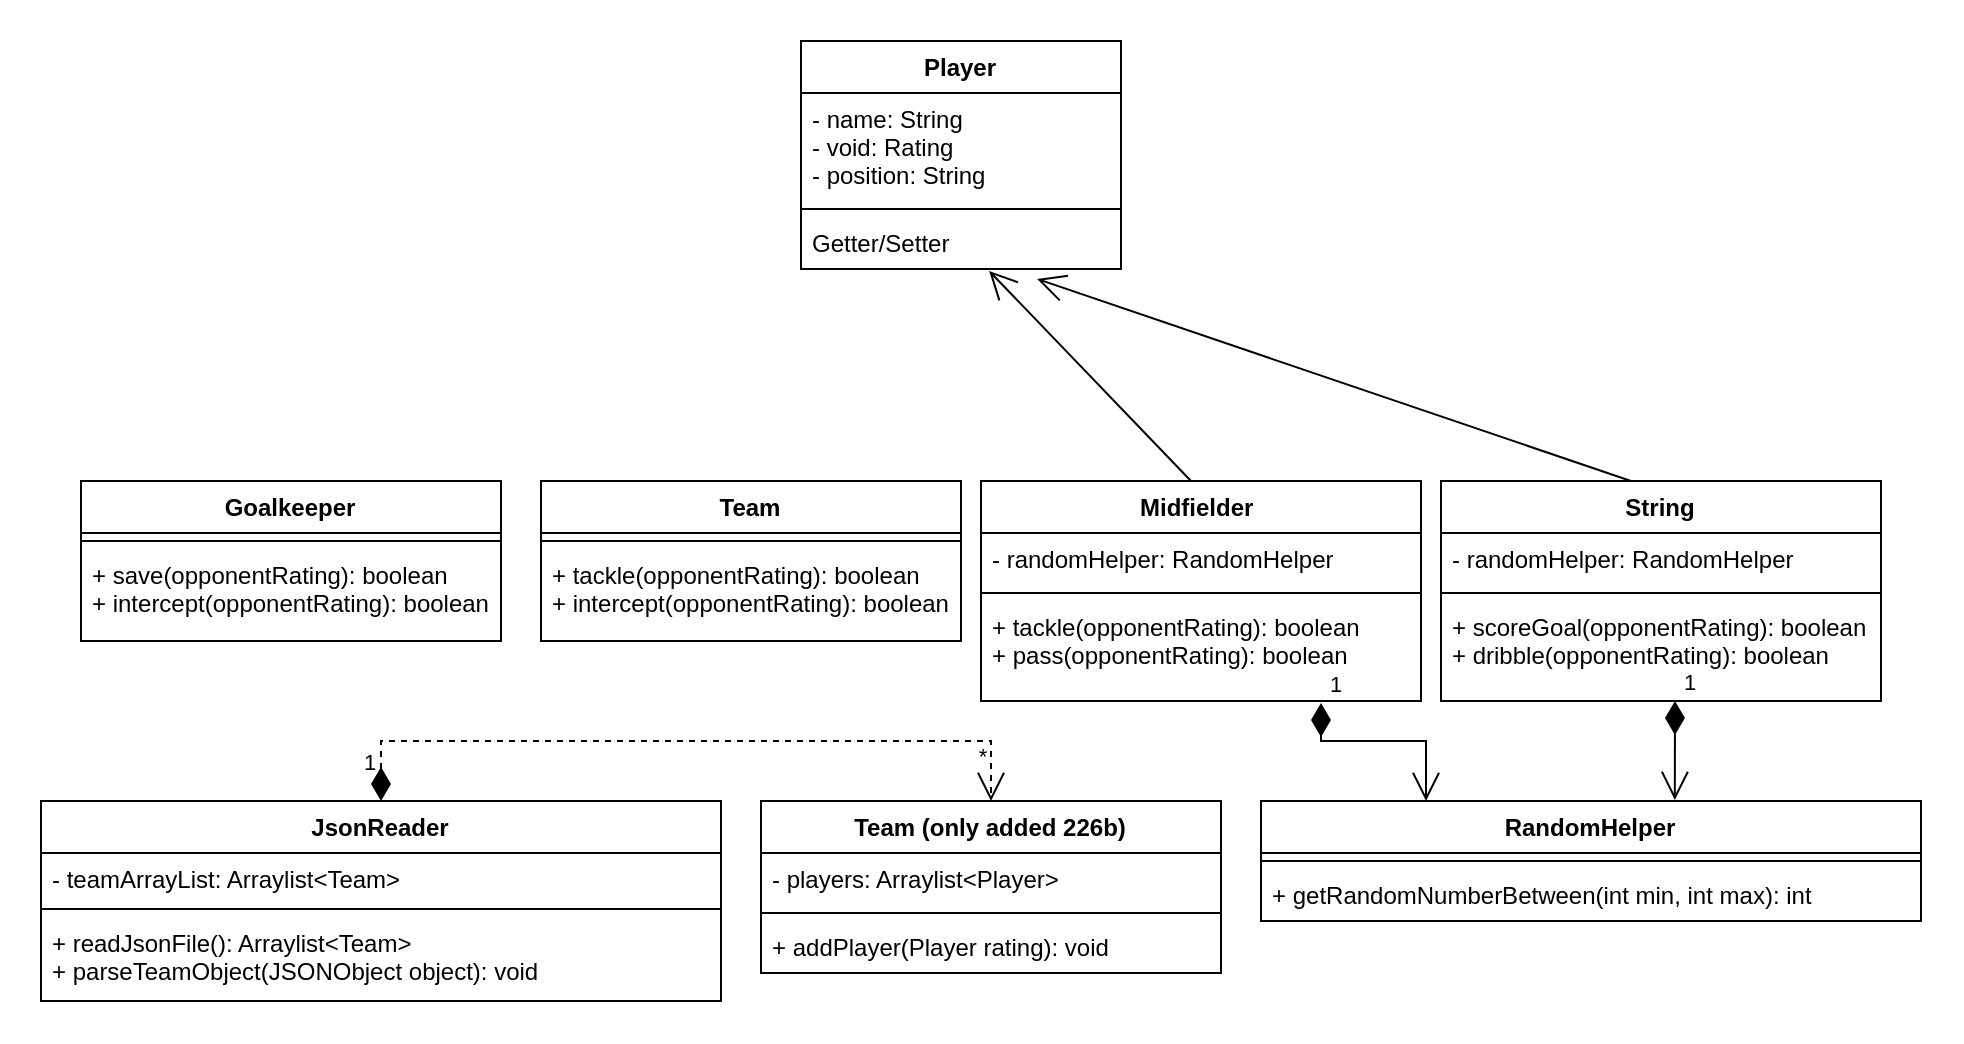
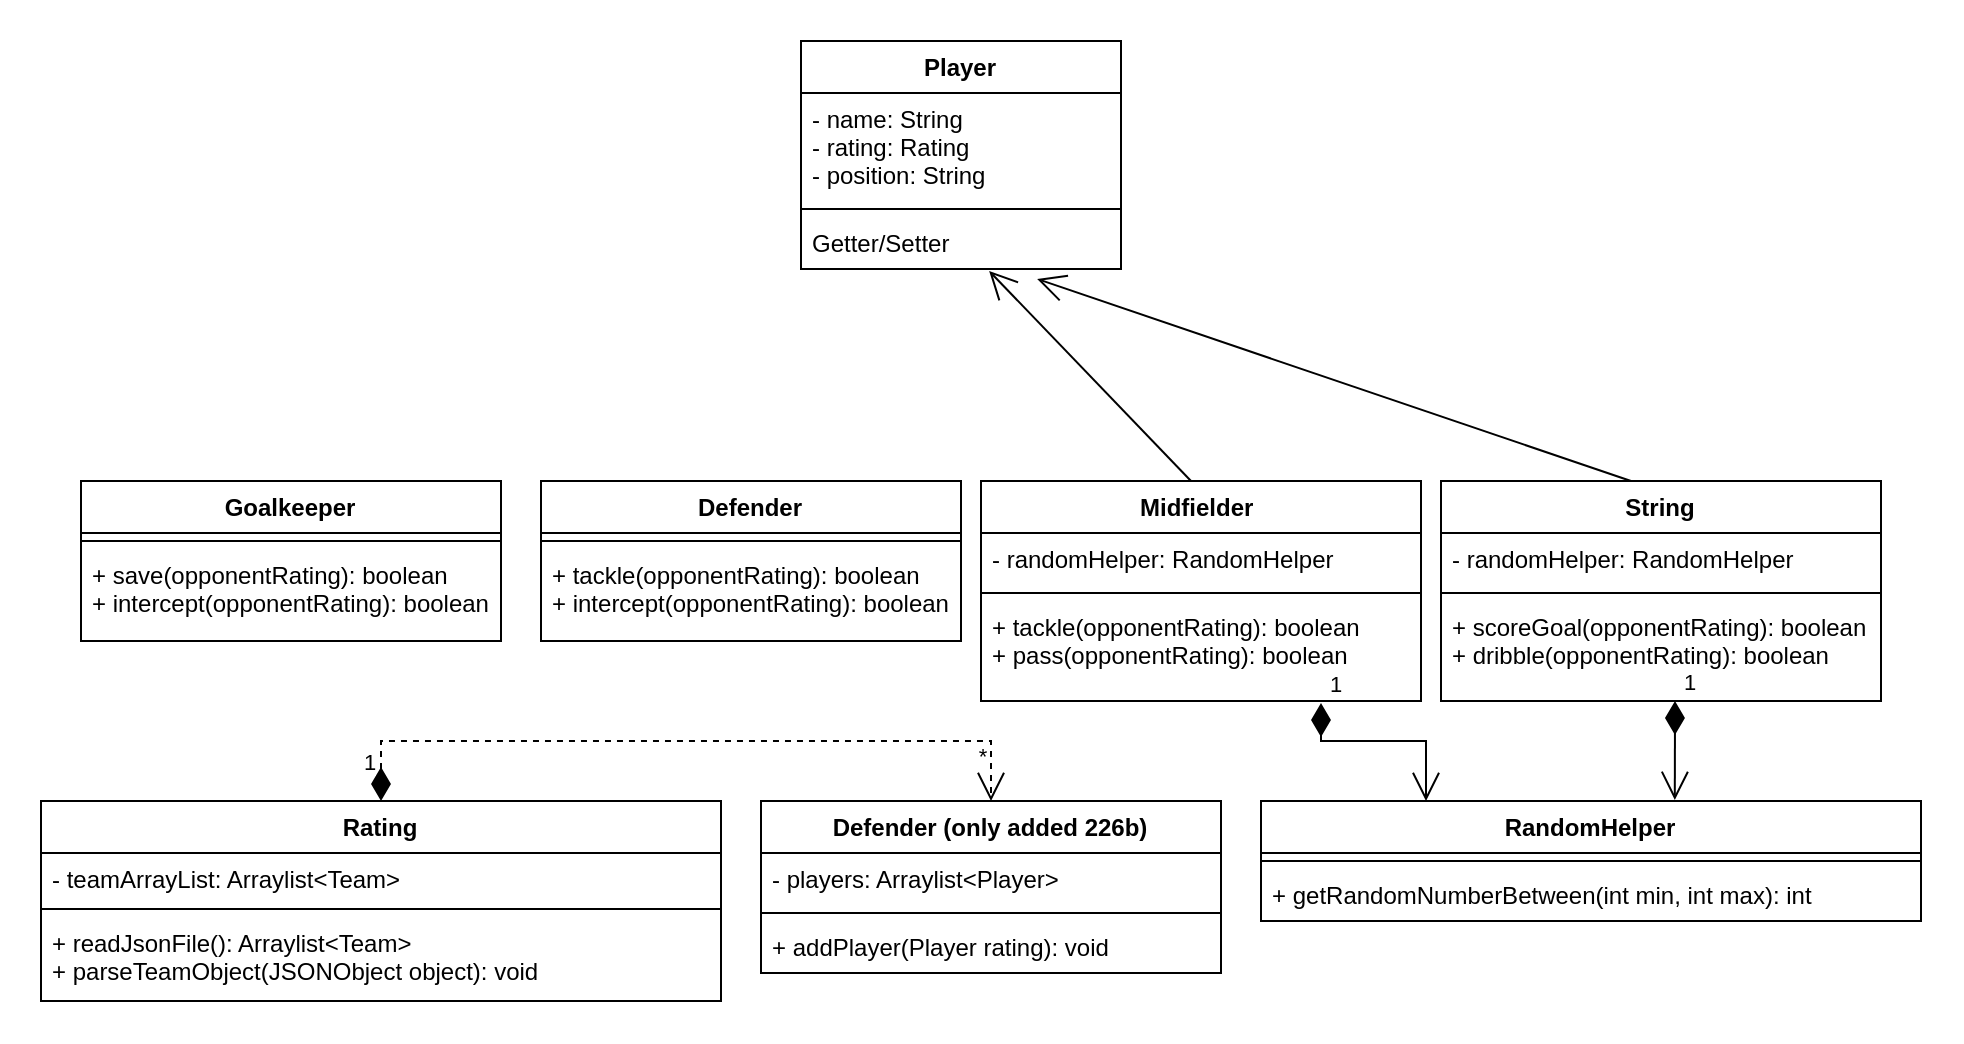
(894, 120) -> (894, 120)
(750, 508) -> (750, 508)
(380, 828) -> (380, 828)
(990, 828) -> (990, 828)
